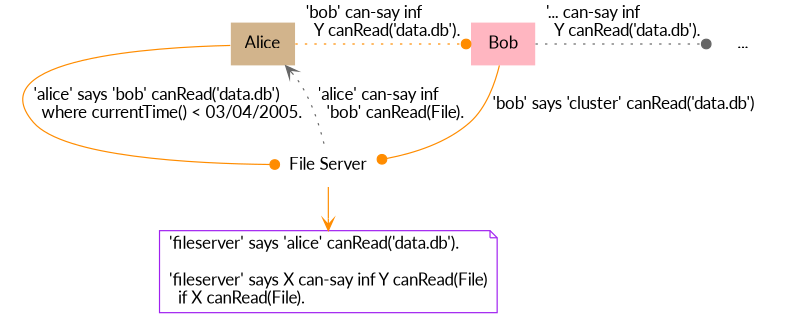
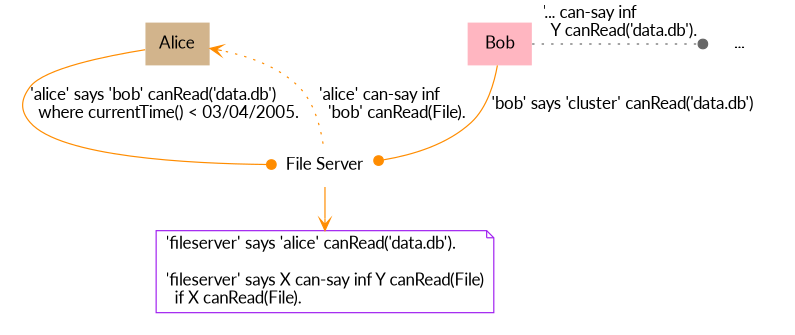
(378, 44) -> none
(312, 108) -> (290, 79)
